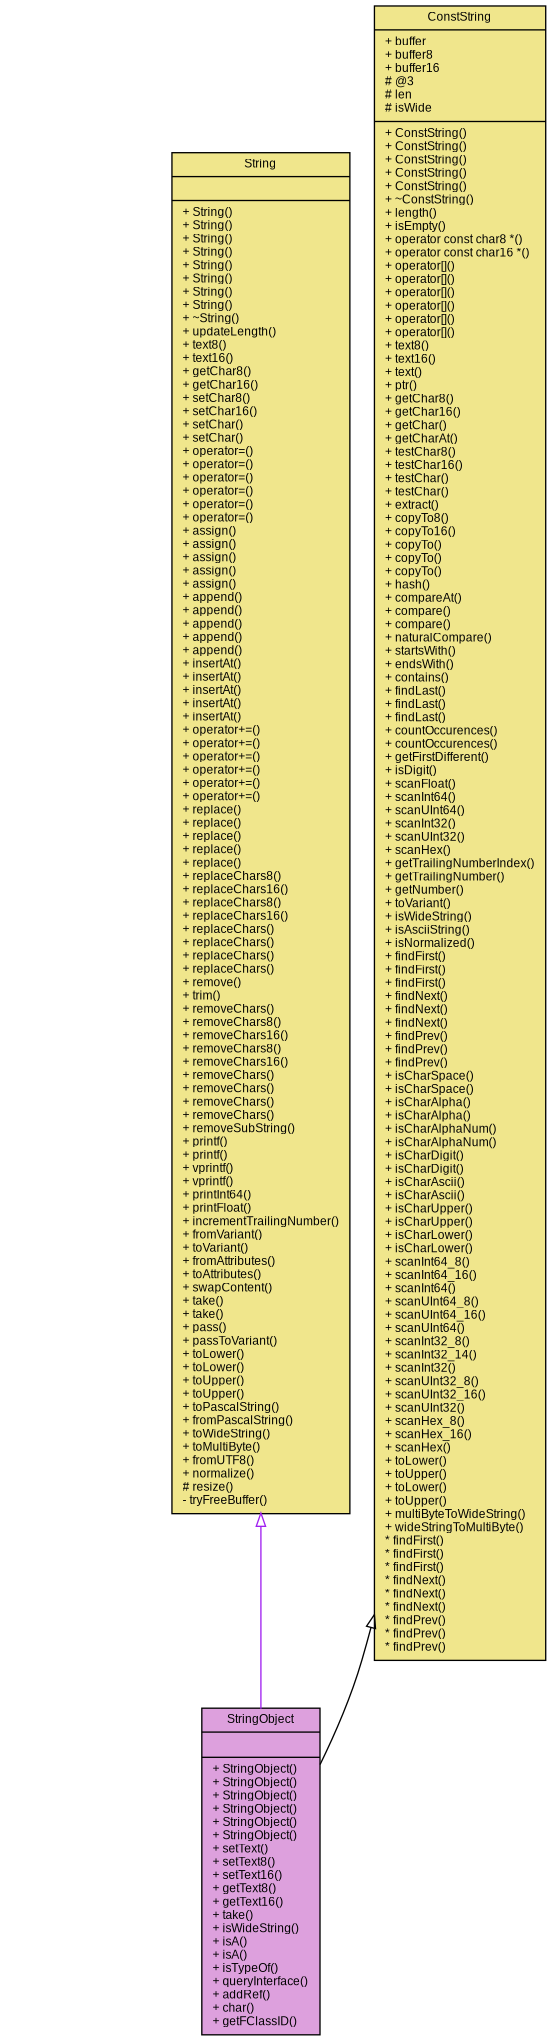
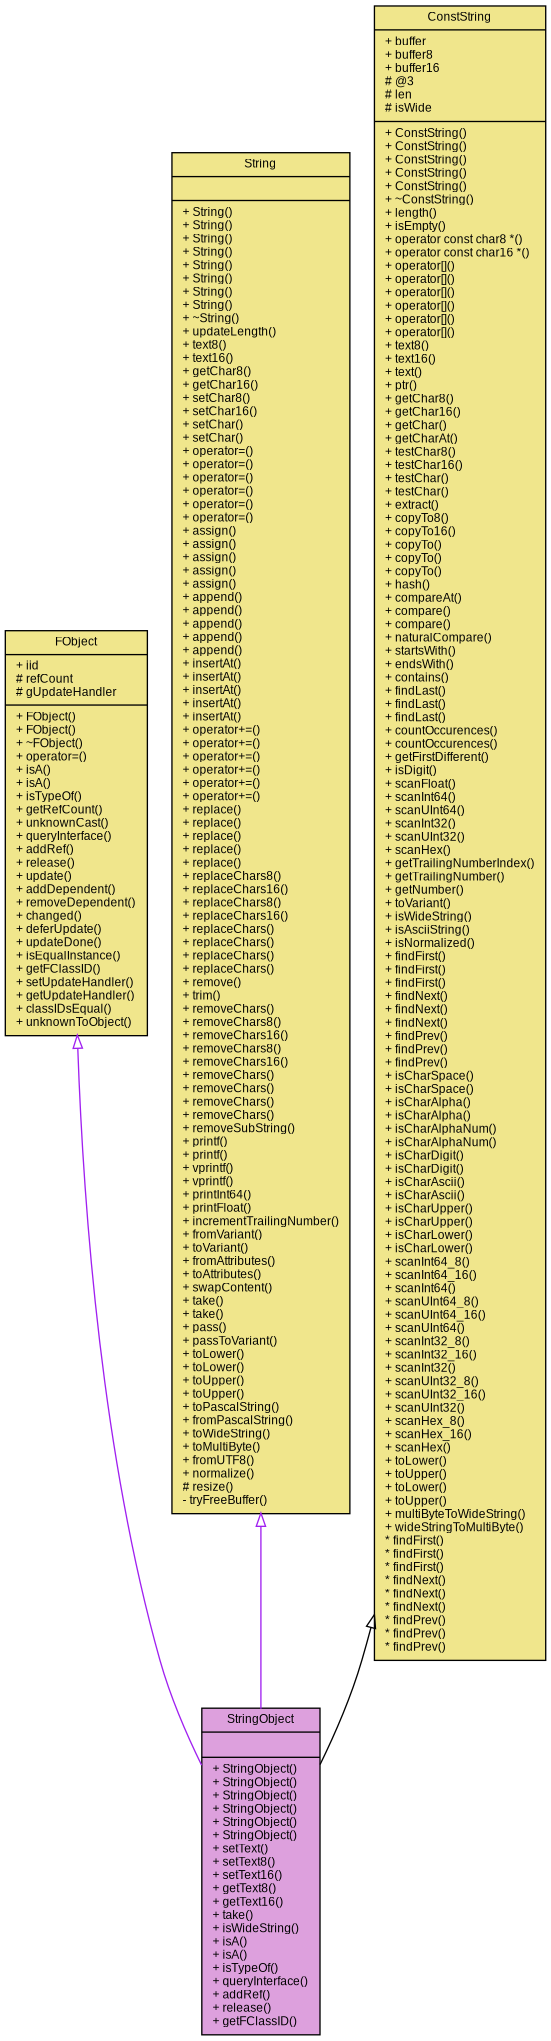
none -> (76, 833)
(432, 1355) -> (432, 1355)
(234, 2008) -> (242, 2008)
